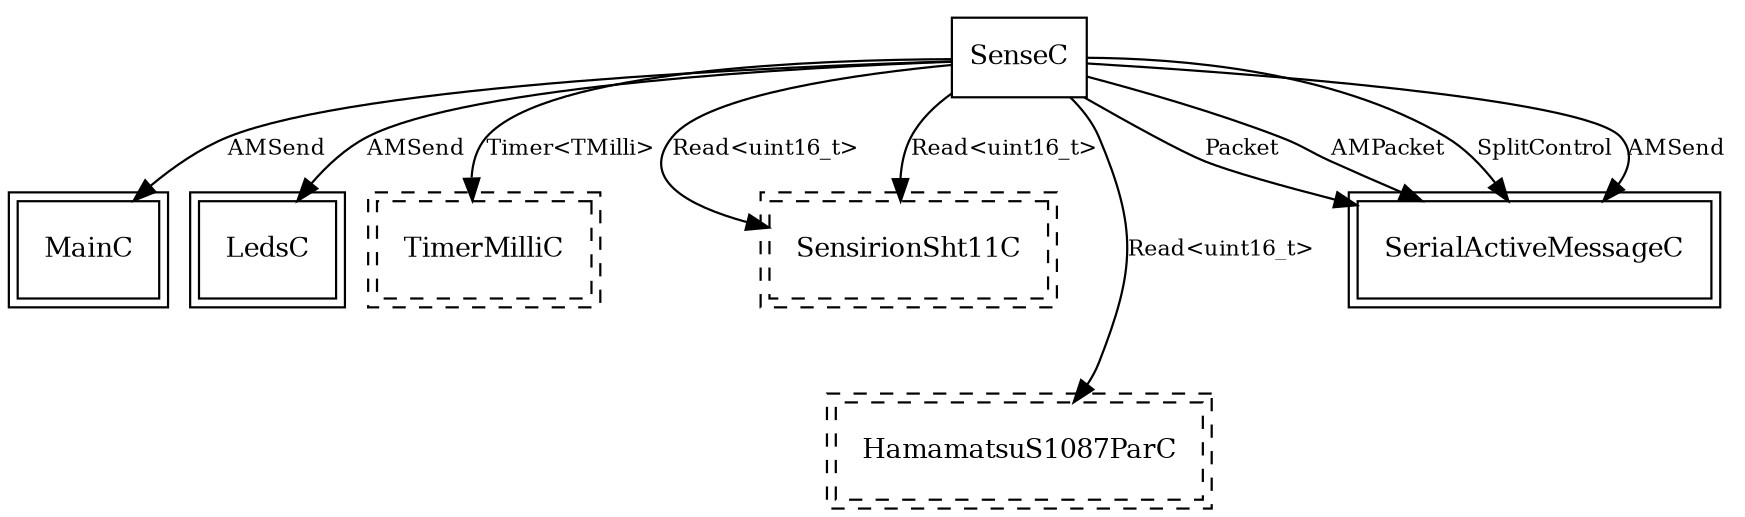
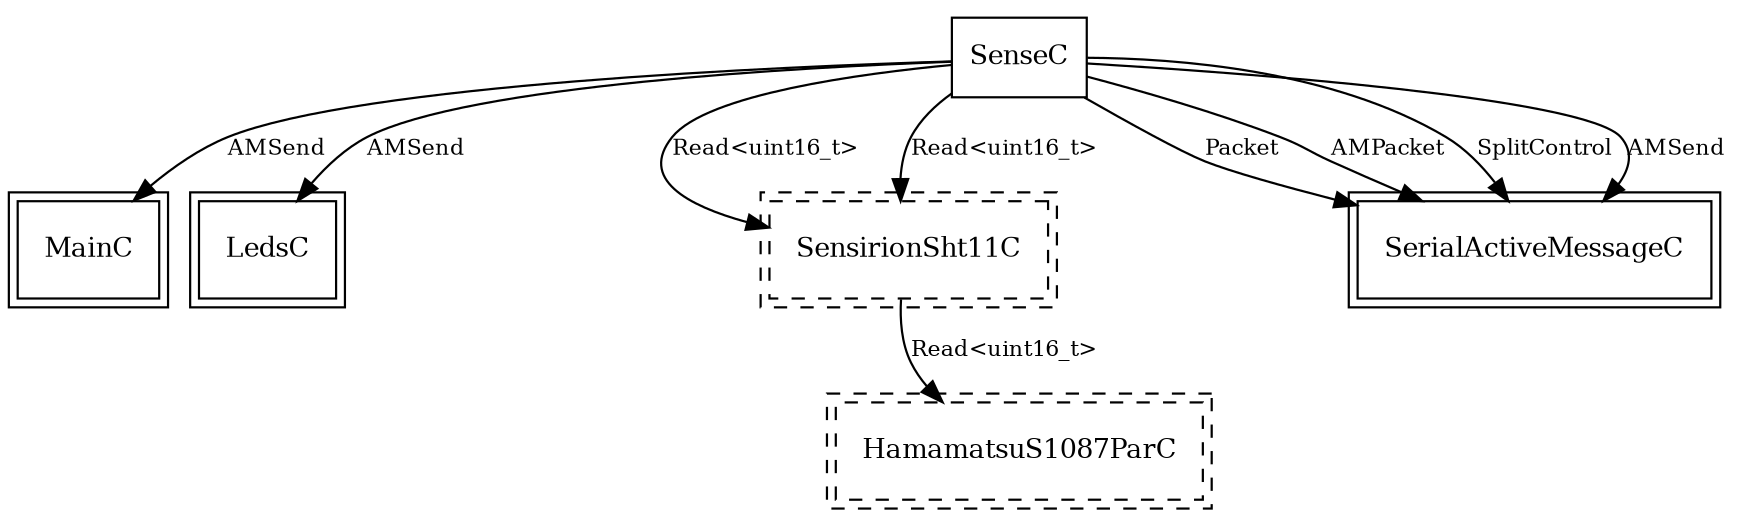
(1127, 238) -> (905, 346)
(484, 250) -> none
